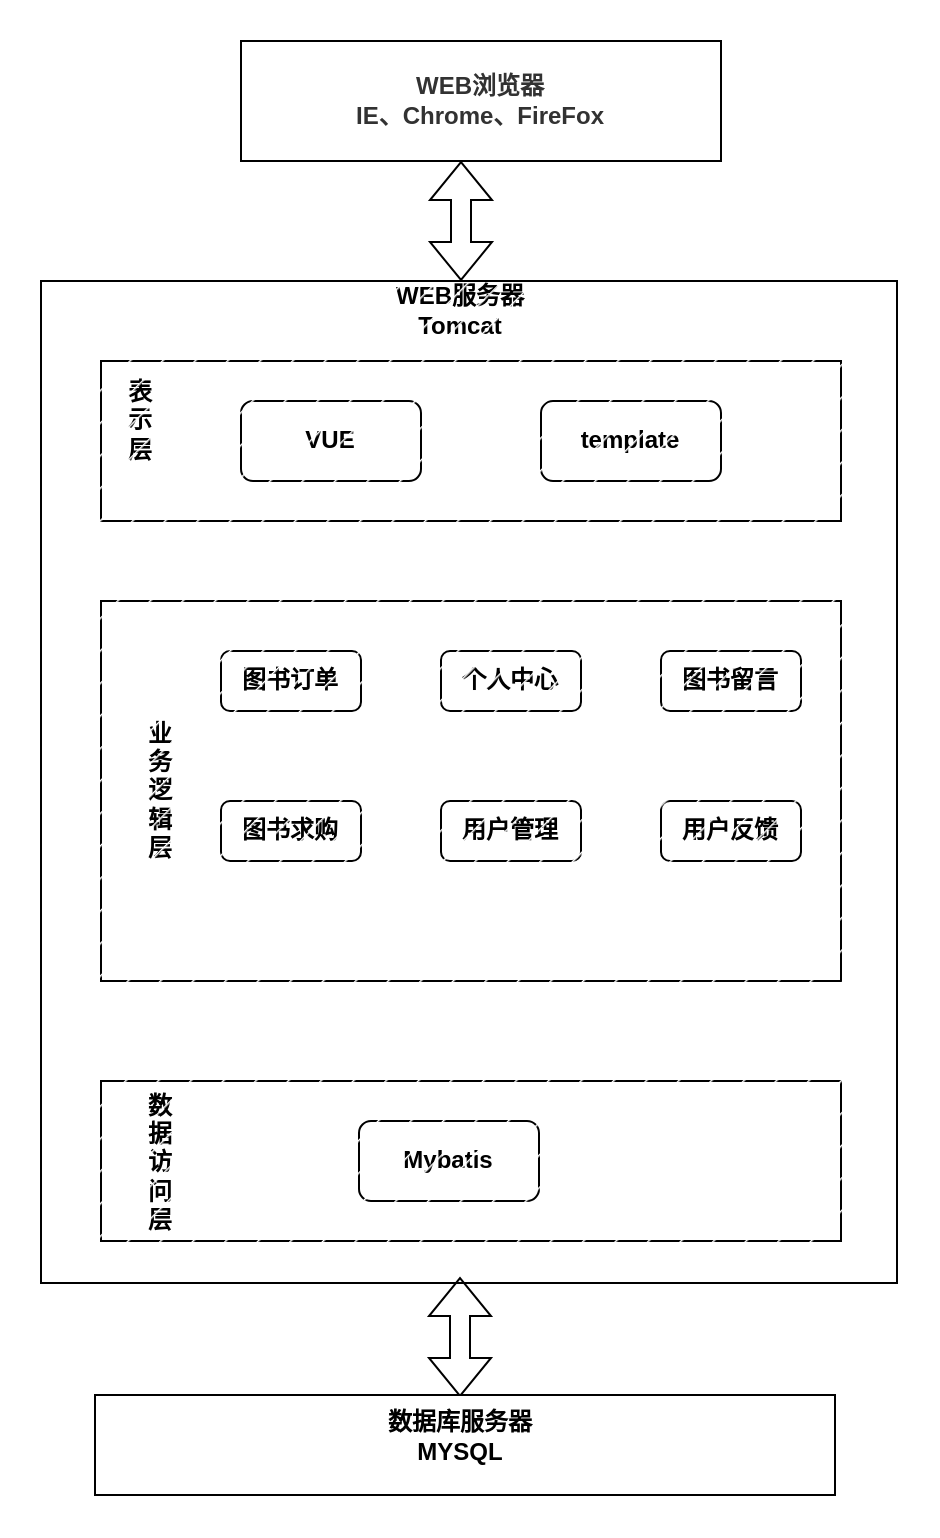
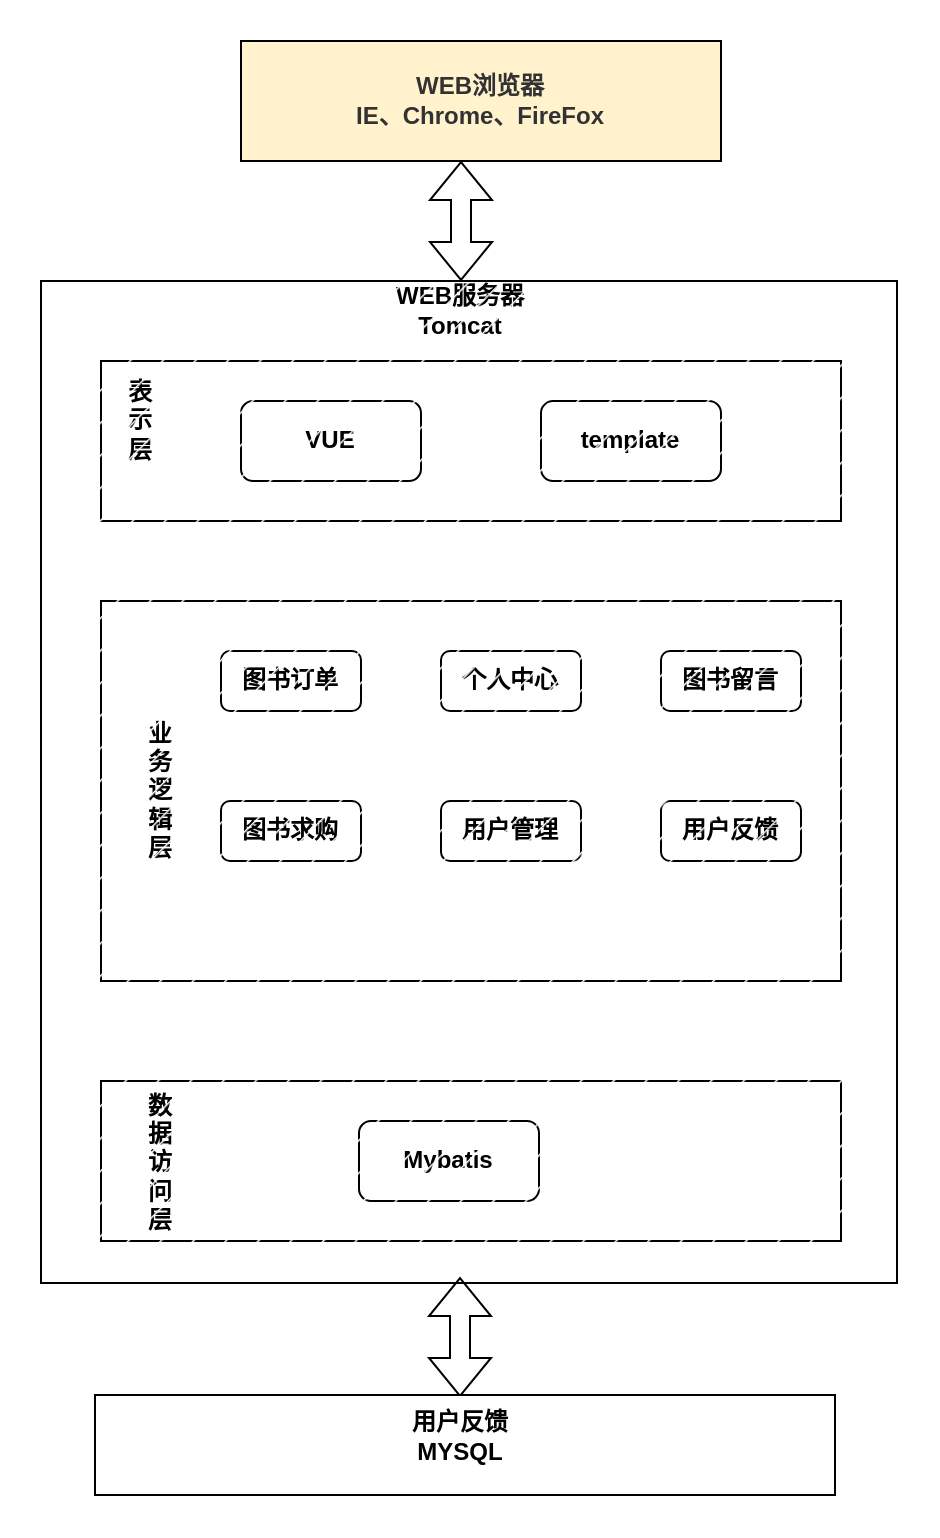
(481, 101) -> (481, 101)
(461, 1437) -> (461, 1437)
